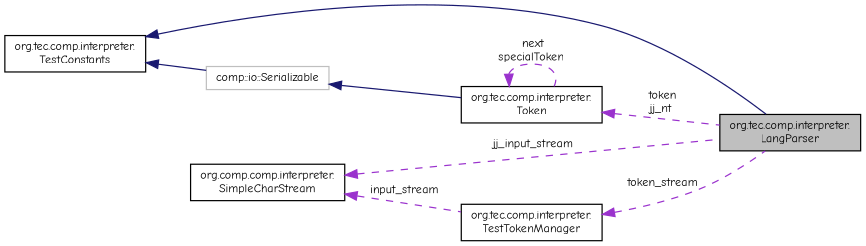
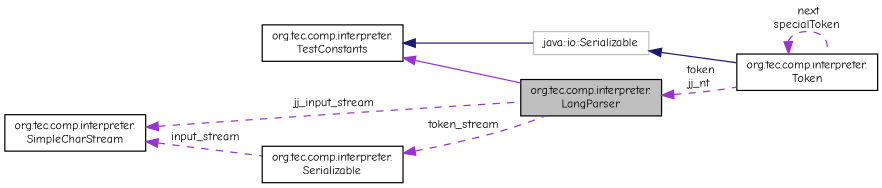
(473, 7) -> (468, 72)
(268, 78) -> (591, 43)
(667, 119) -> (705, 92)
(268, 182) -> (75, 133)
(532, 222) -> (333, 164)
